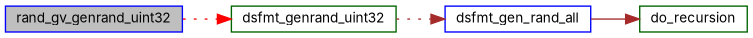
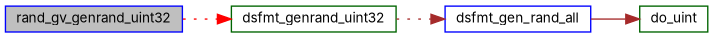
(693, 19) -> (674, 19)
